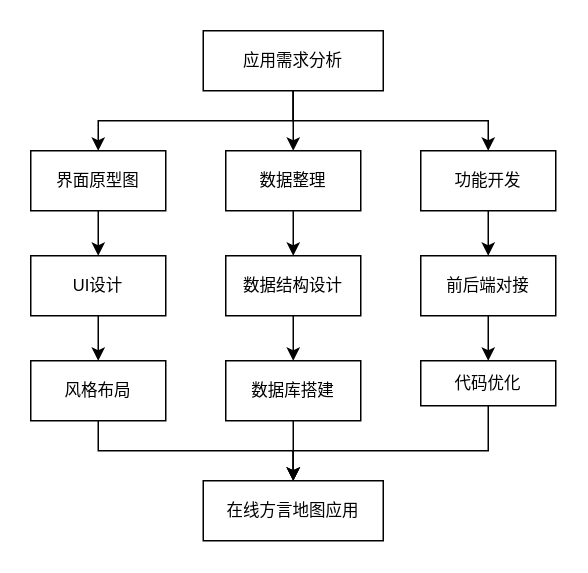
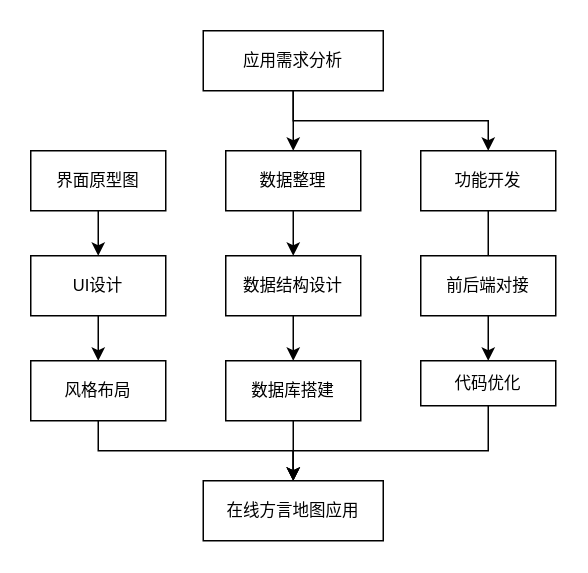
(185, 121) -> none
(488, 244) -> (488, 248)
